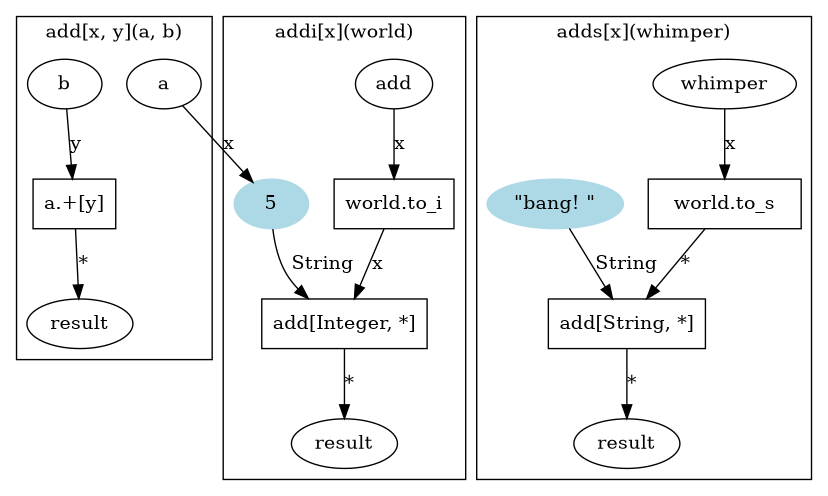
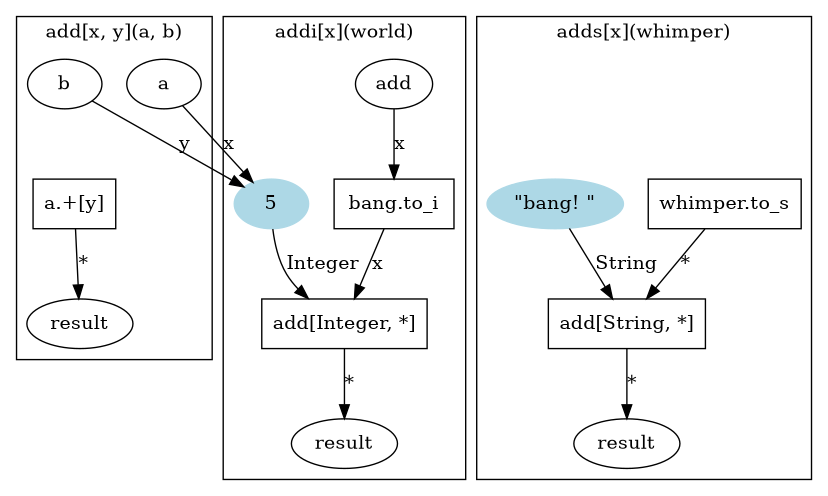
(725, 84) -> none
(69, 137) -> (162, 140)
(394, 204) -> (394, 204)
(725, 204) -> (725, 204)
(323, 264) -> (323, 264)
